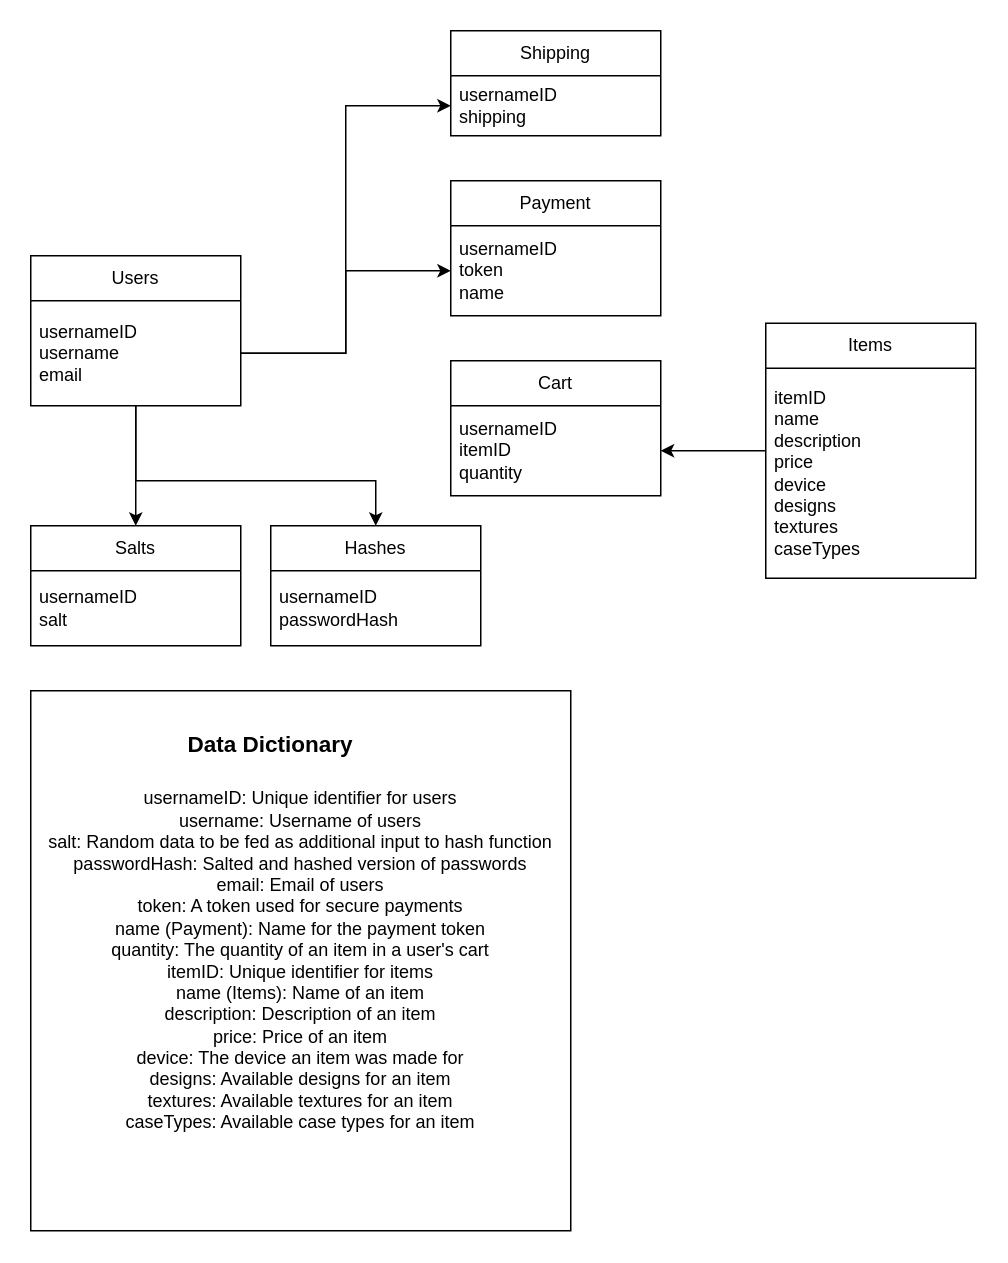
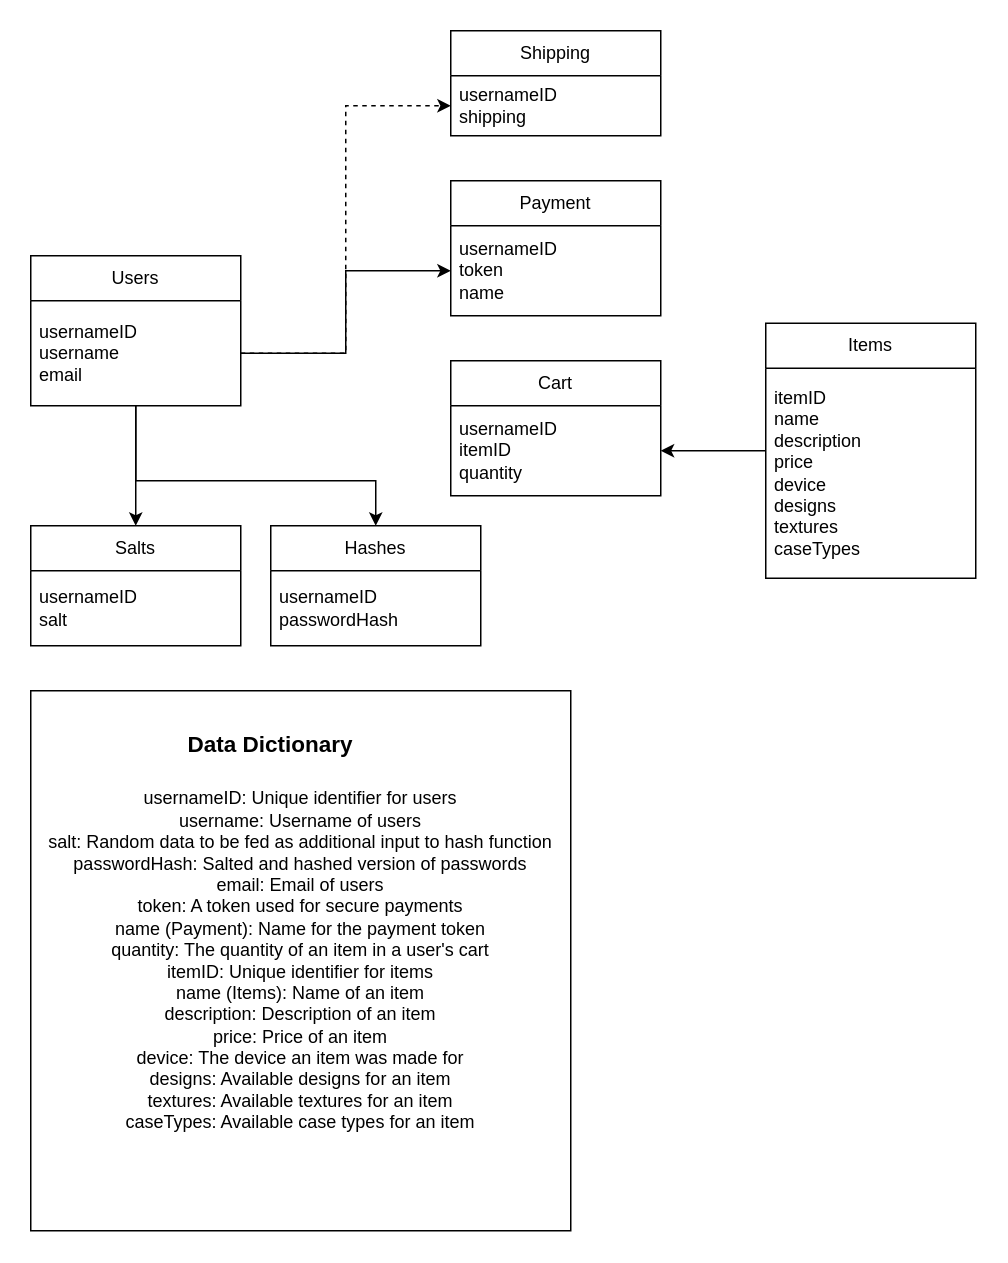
(346, 140) -> (346, 140)
